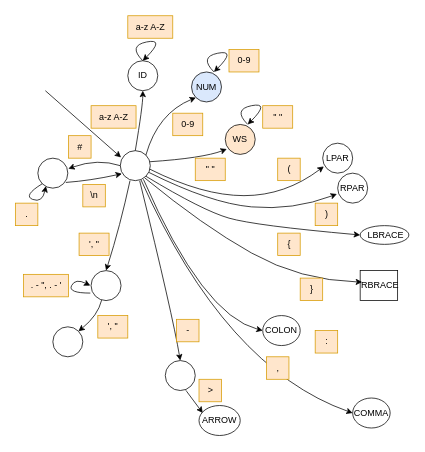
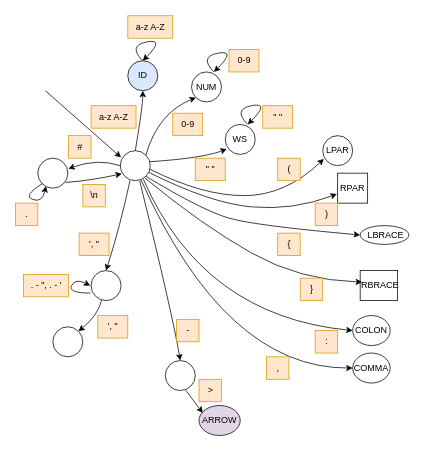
(143, 75) -> (143, 75)
(207, 87) -> (207, 87)
(240, 139) -> (240, 139)
(338, 158) -> (338, 150)
(353, 188) -> (353, 188)
(282, 330) -> (372, 330)
(372, 413) -> (372, 368)
(220, 420) -> (220, 420)
